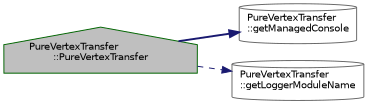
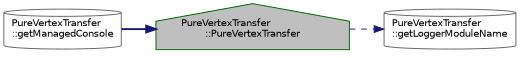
(204, 37) -> (134, 29)
